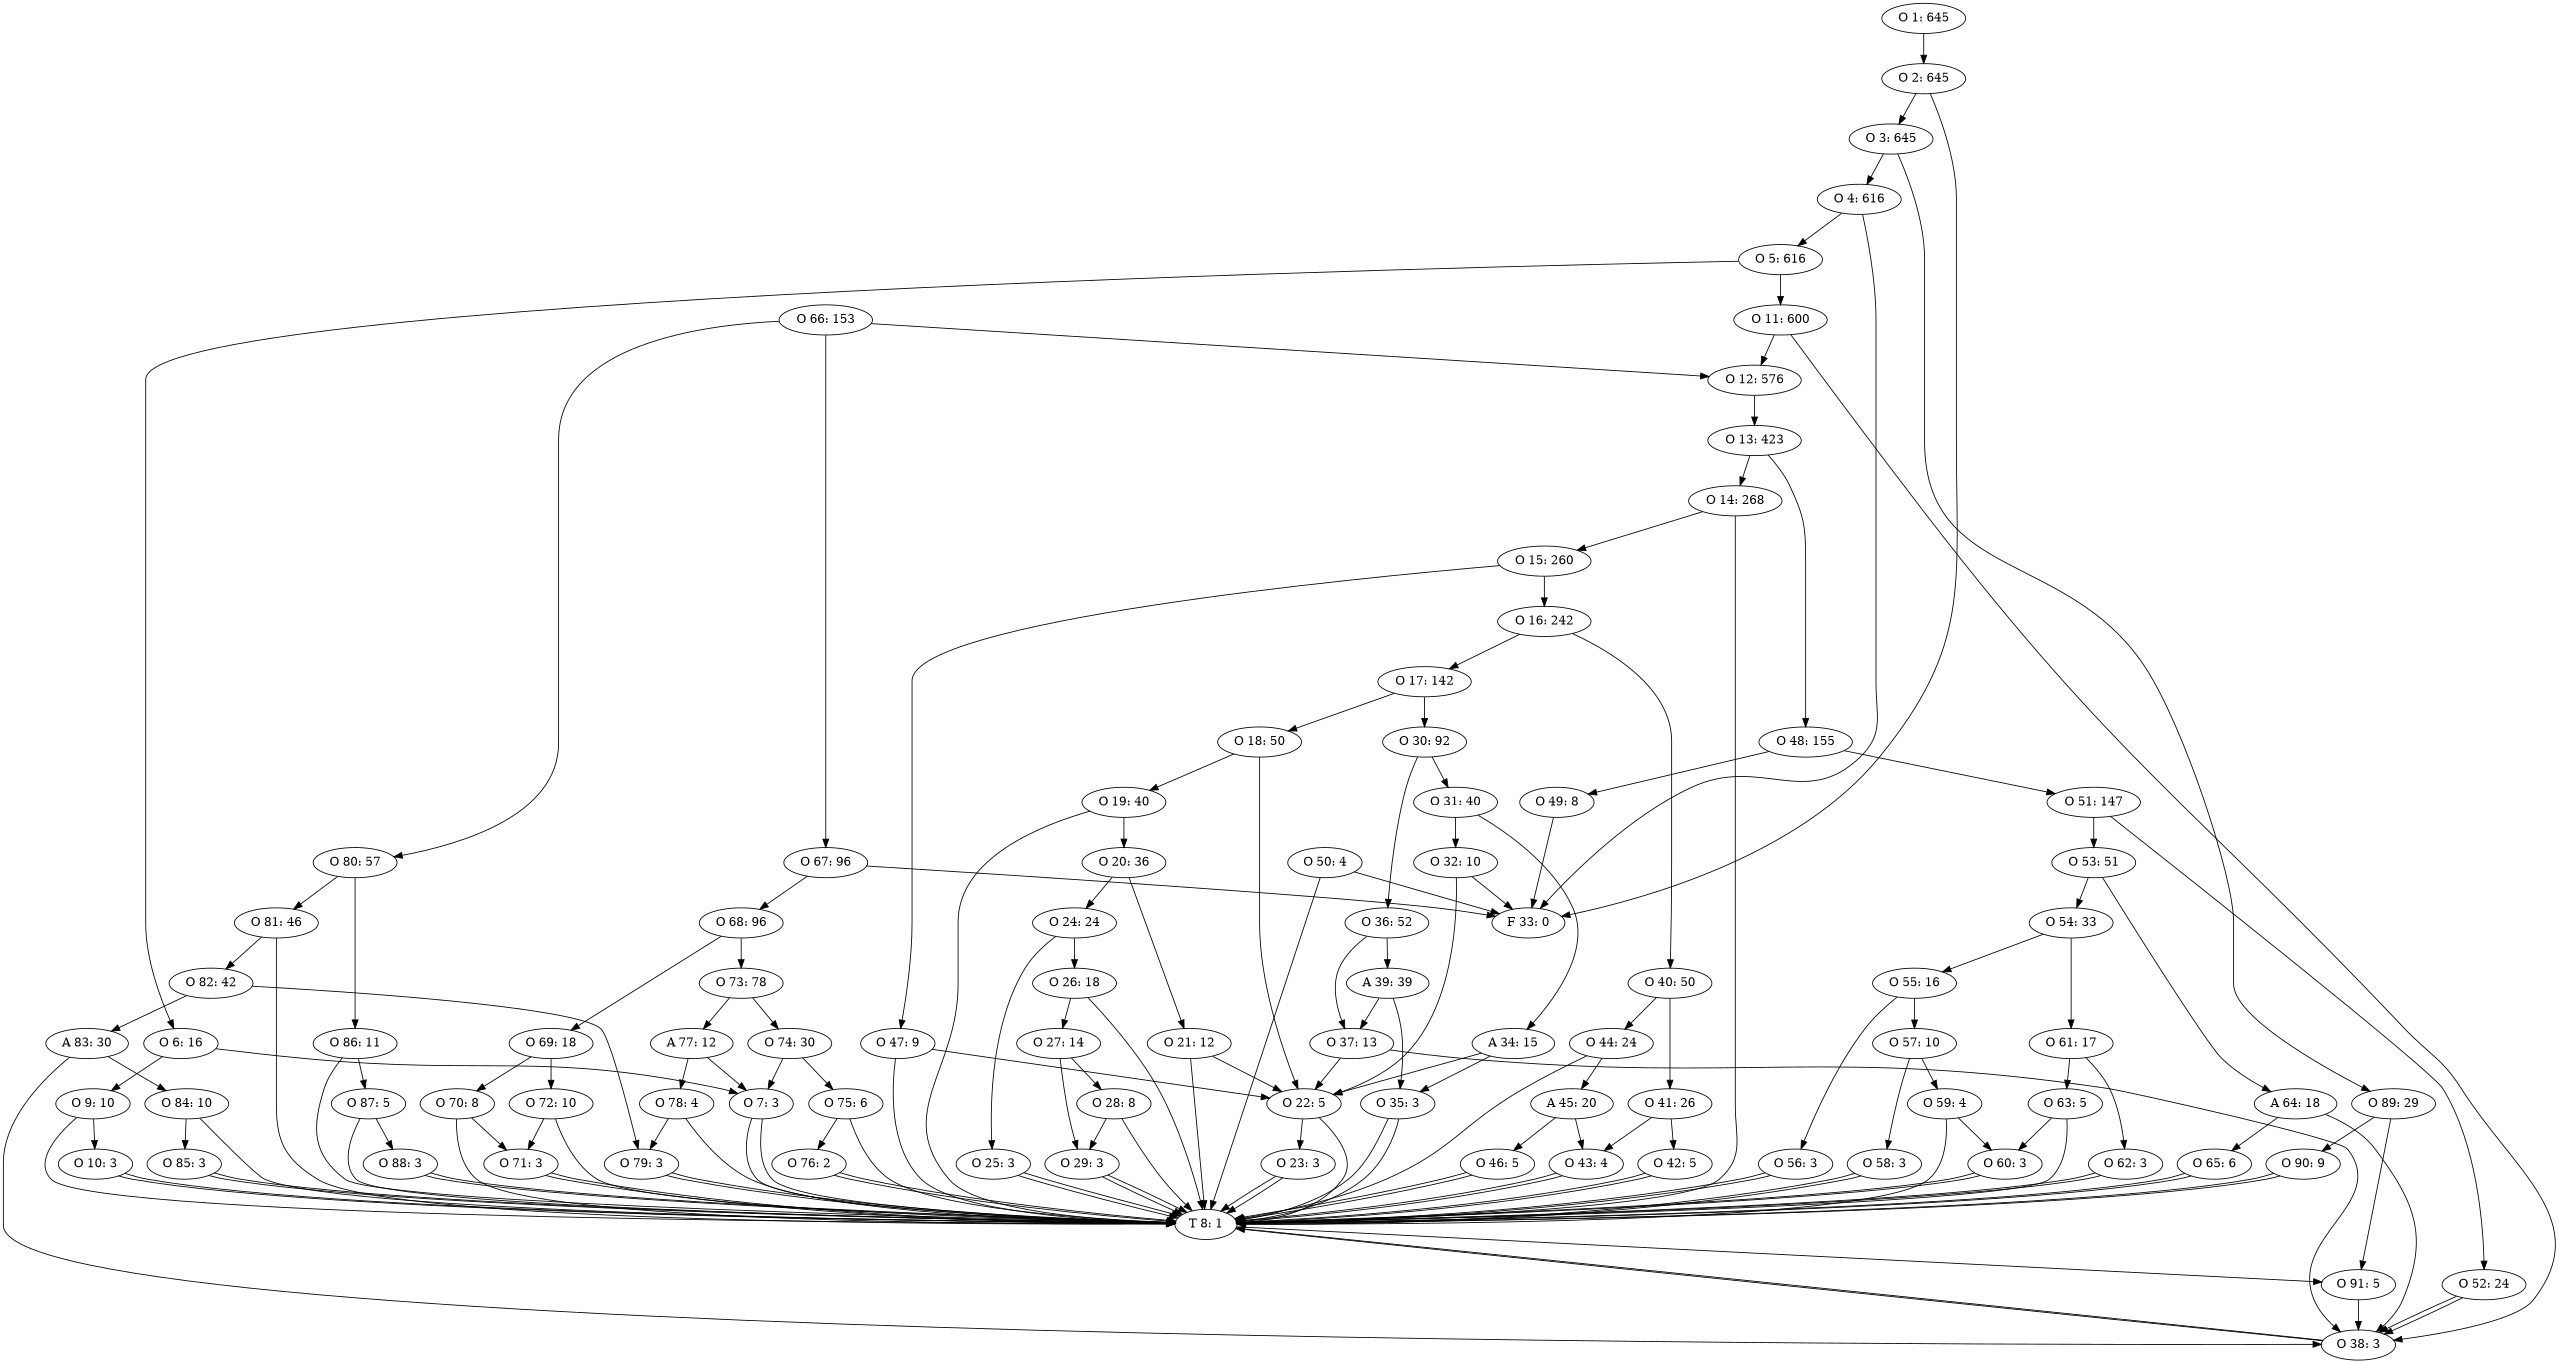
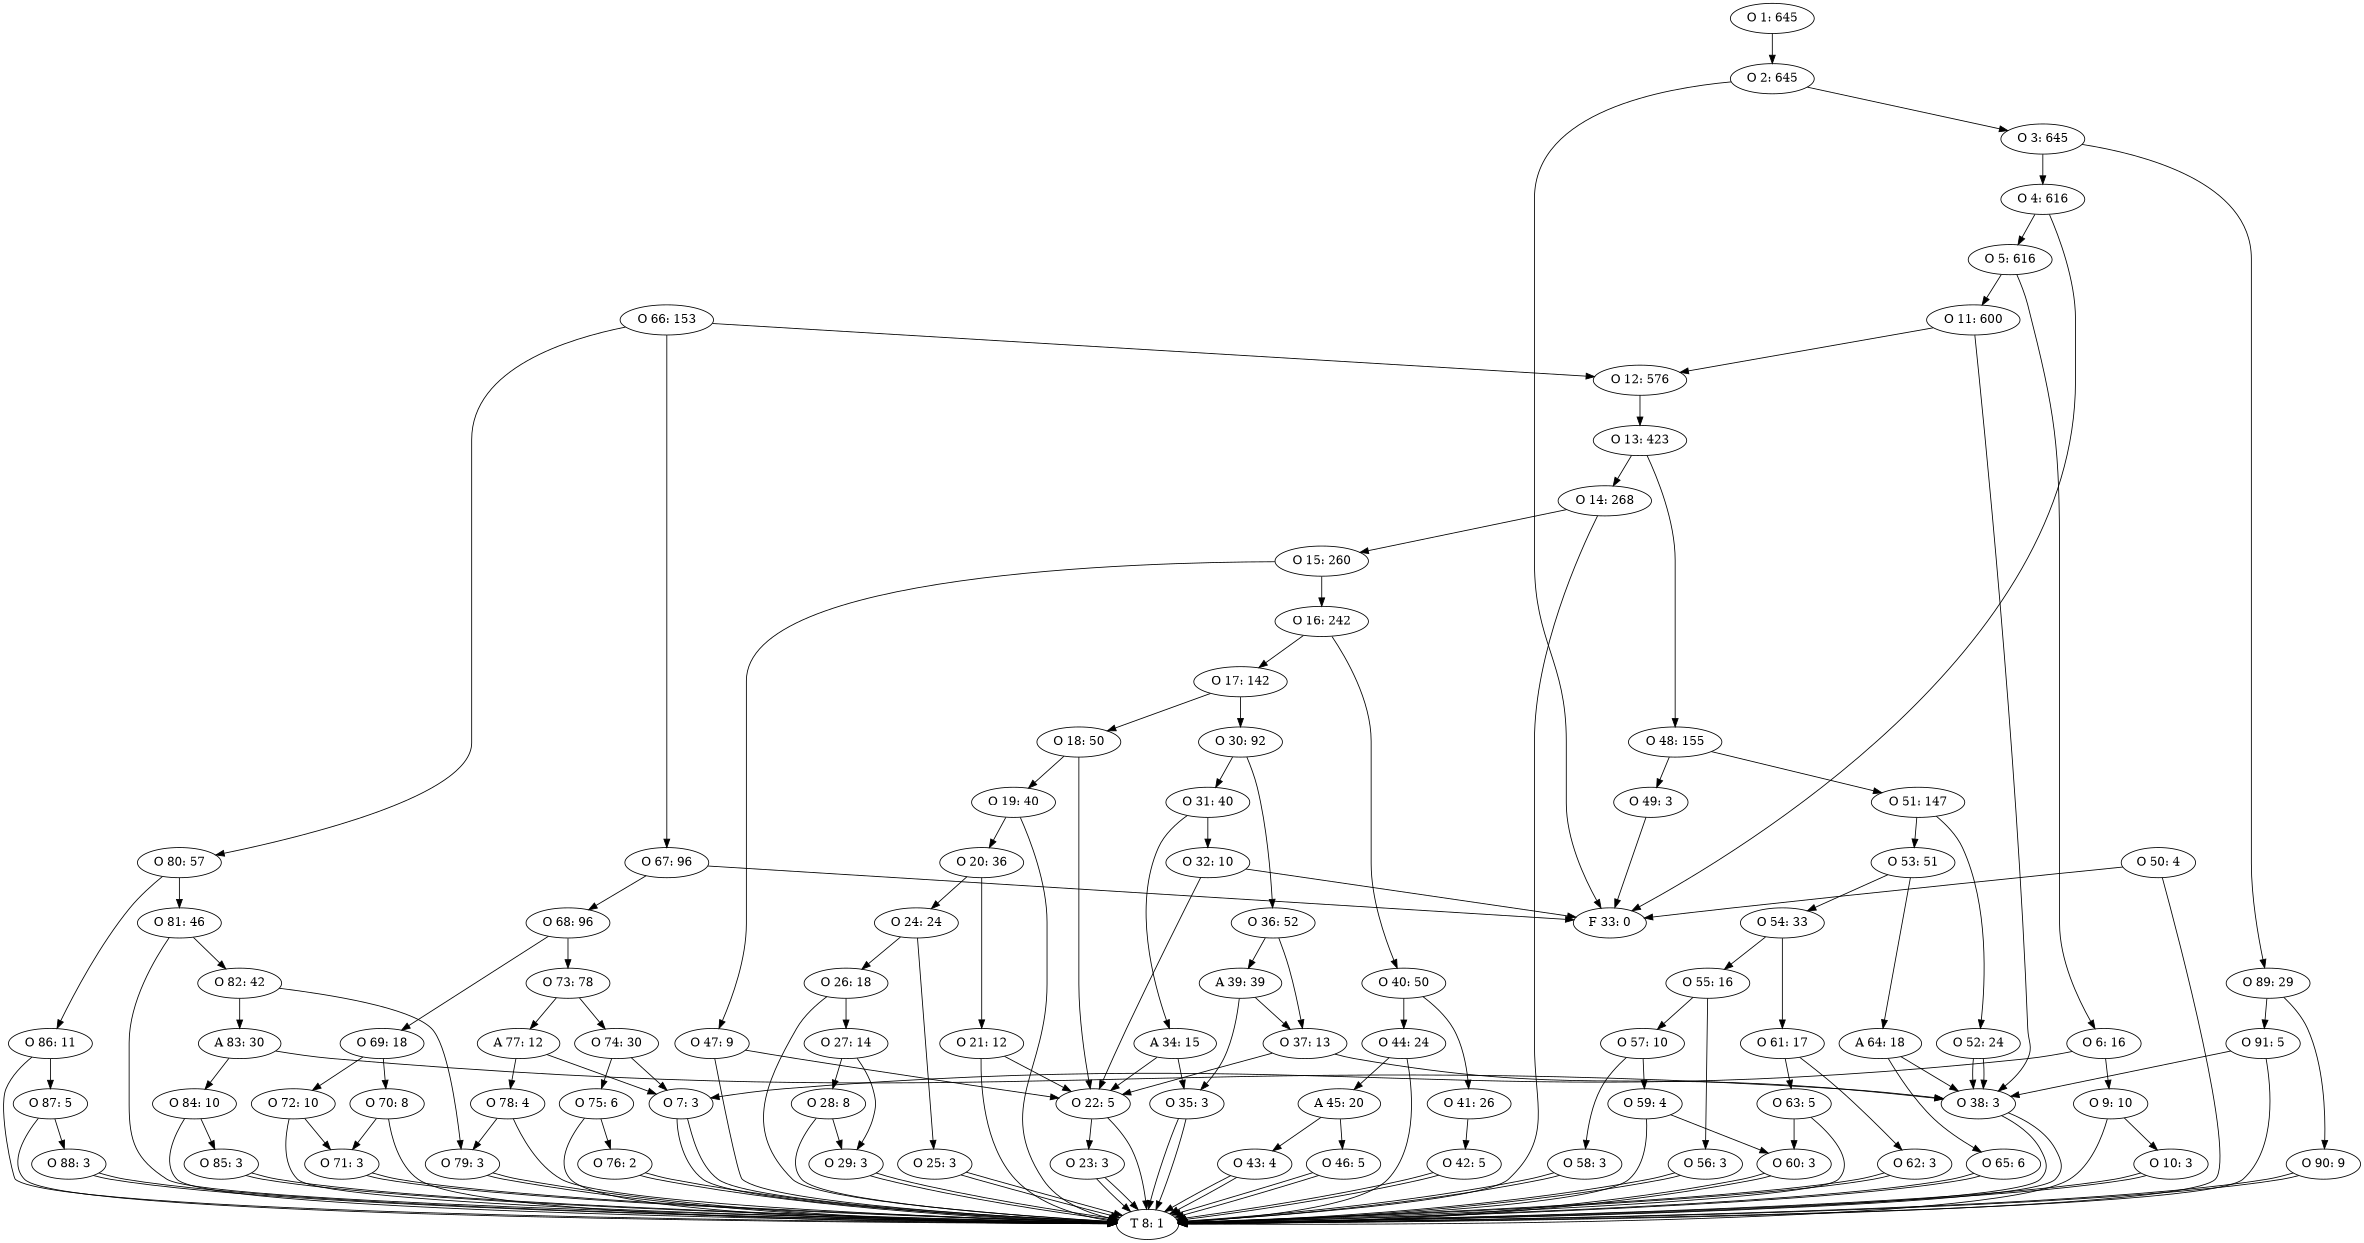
(1557, 802) -> (1651, 802)
(1631, 1132) -> none
(1775, 1254) -> (1780, 1214)
